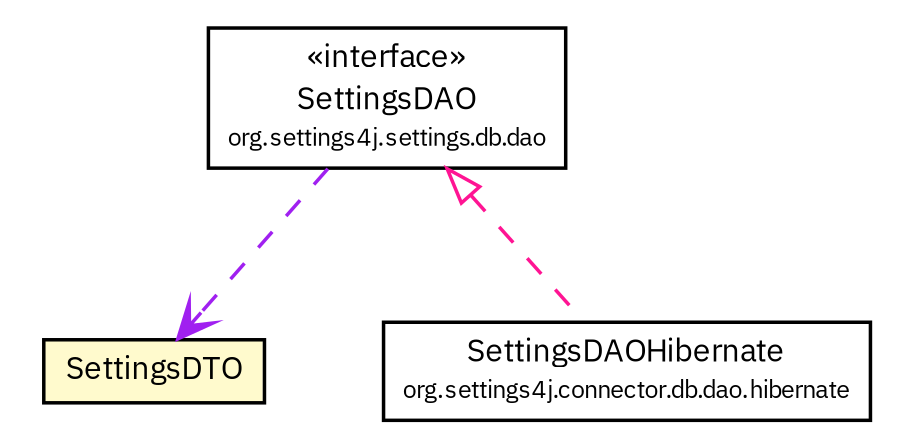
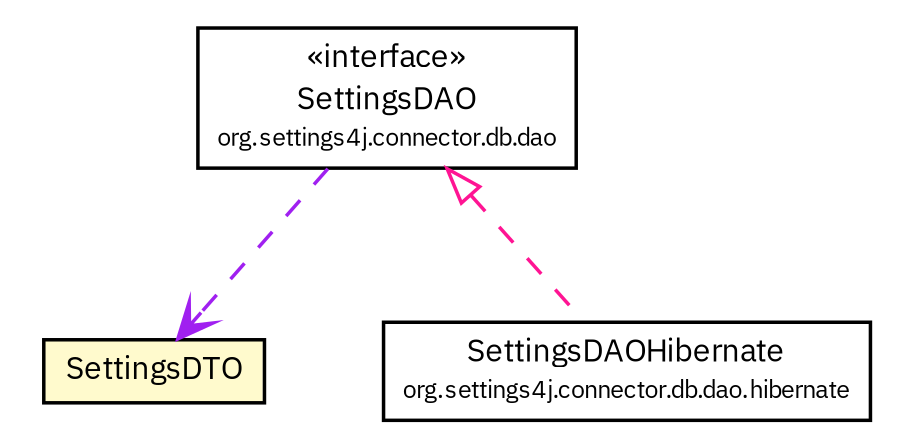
(387, 138) -> (387, 138)
